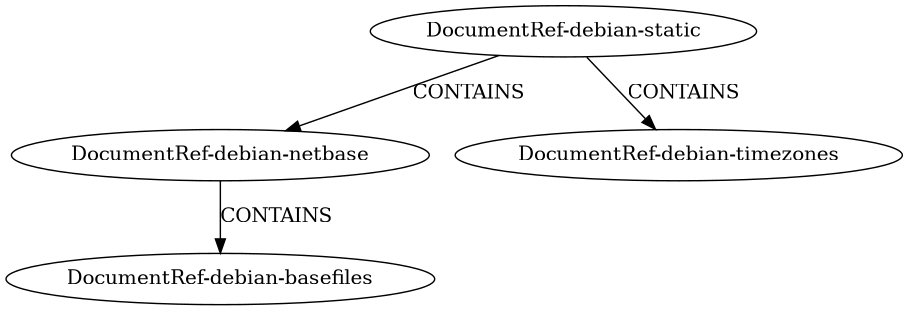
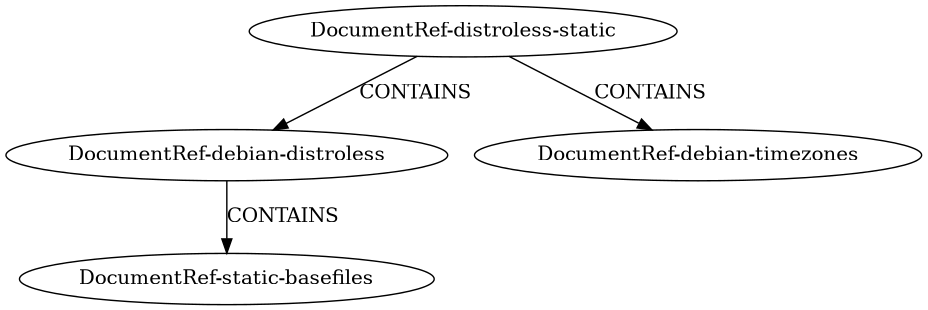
(563, 31) -> (463, 31)
(220, 155) -> (227, 155)
(220, 279) -> (227, 279)
